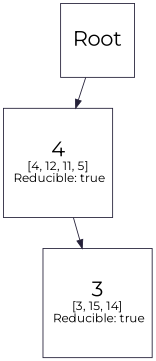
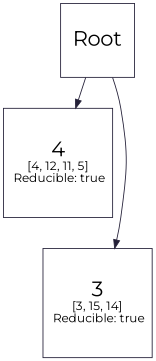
(77, 229) -> (126, 158)
